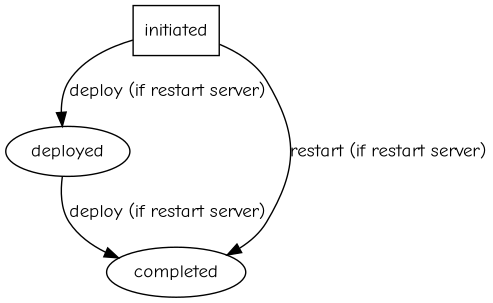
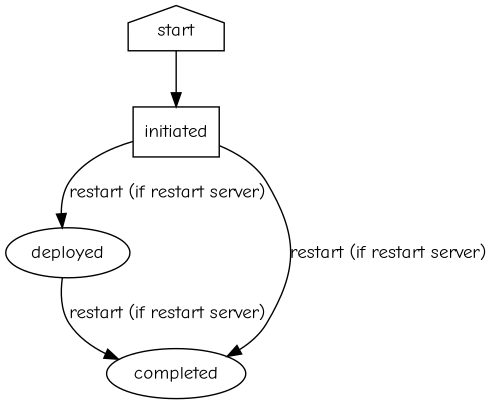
none -> (176, 31)
(168, 91) -> (168, 192)
(168, 212) -> (168, 313)
